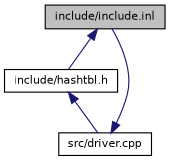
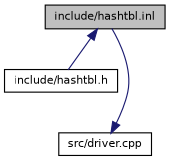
(105, 17) -> (105, 17)
(87, 117) -> none
